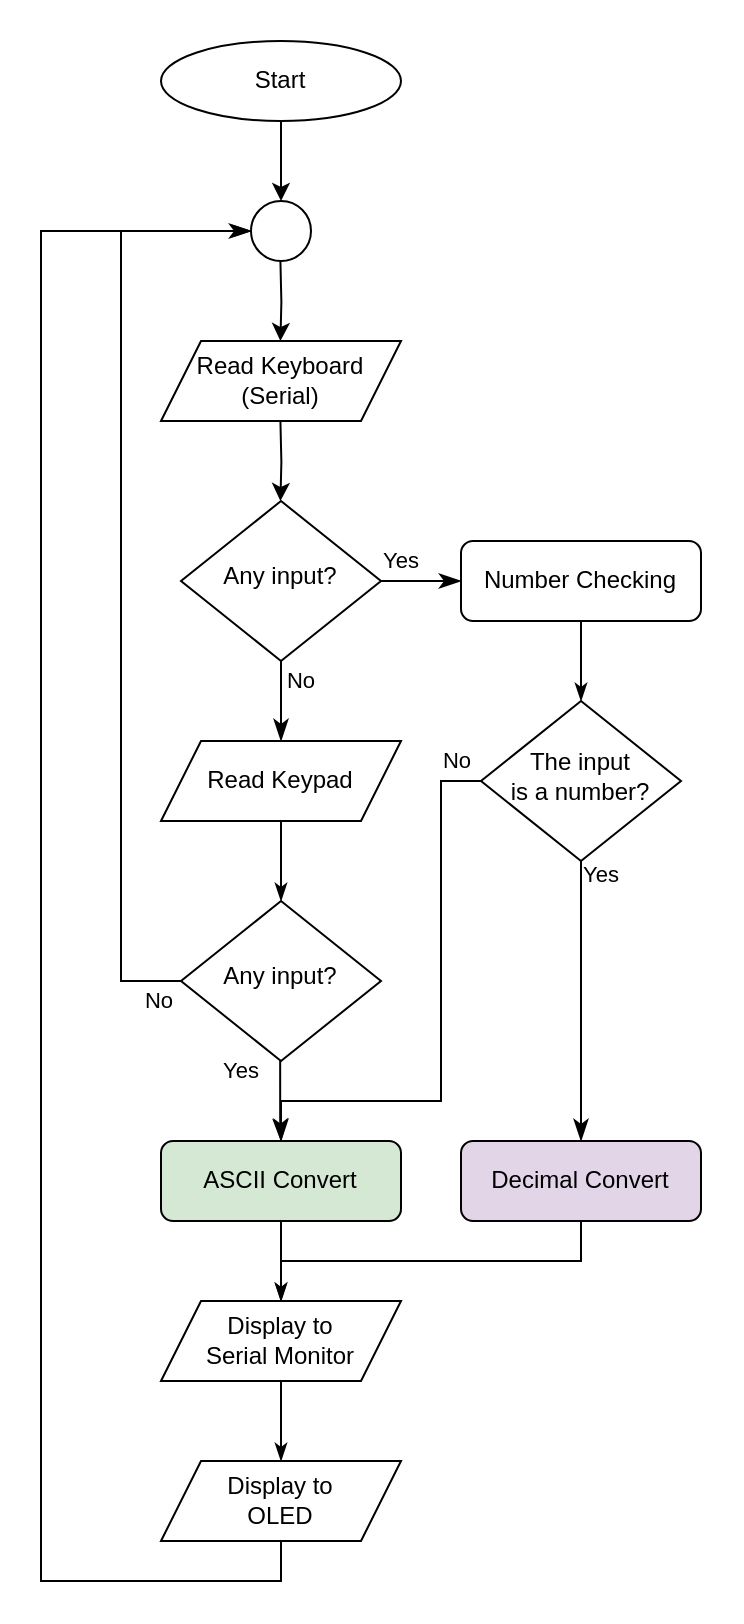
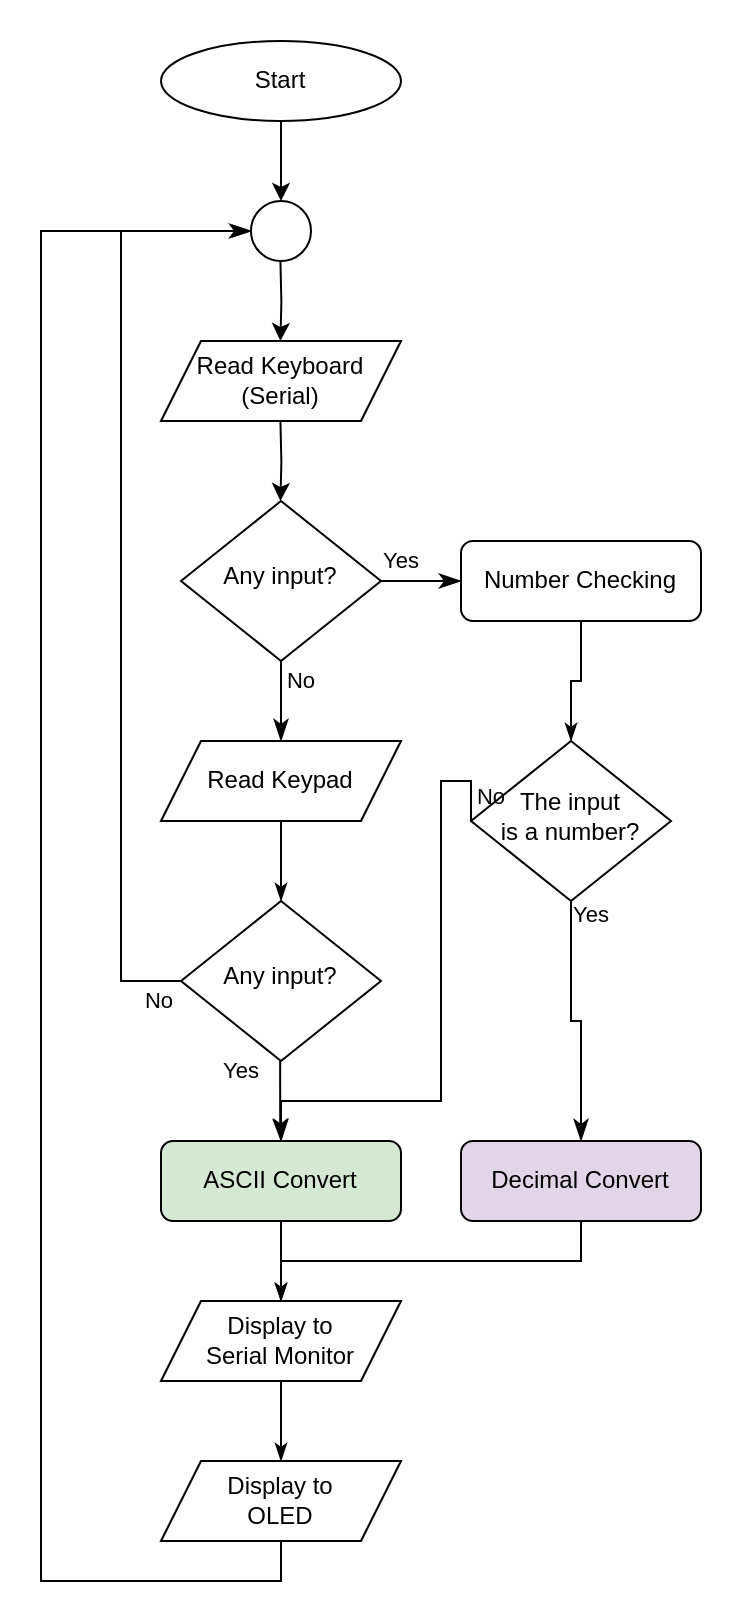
(581, 781) -> (571, 821)
